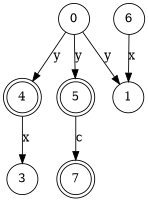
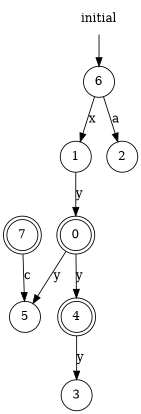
(74, 19) -> (76, 235)
none -> (99, 19)
(99, 54) -> (76, 190)
(76, 97) -> (25, 317)
(76, 134) -> (24, 273)
(26, 138) -> (81, 358)
none -> (122, 157)
